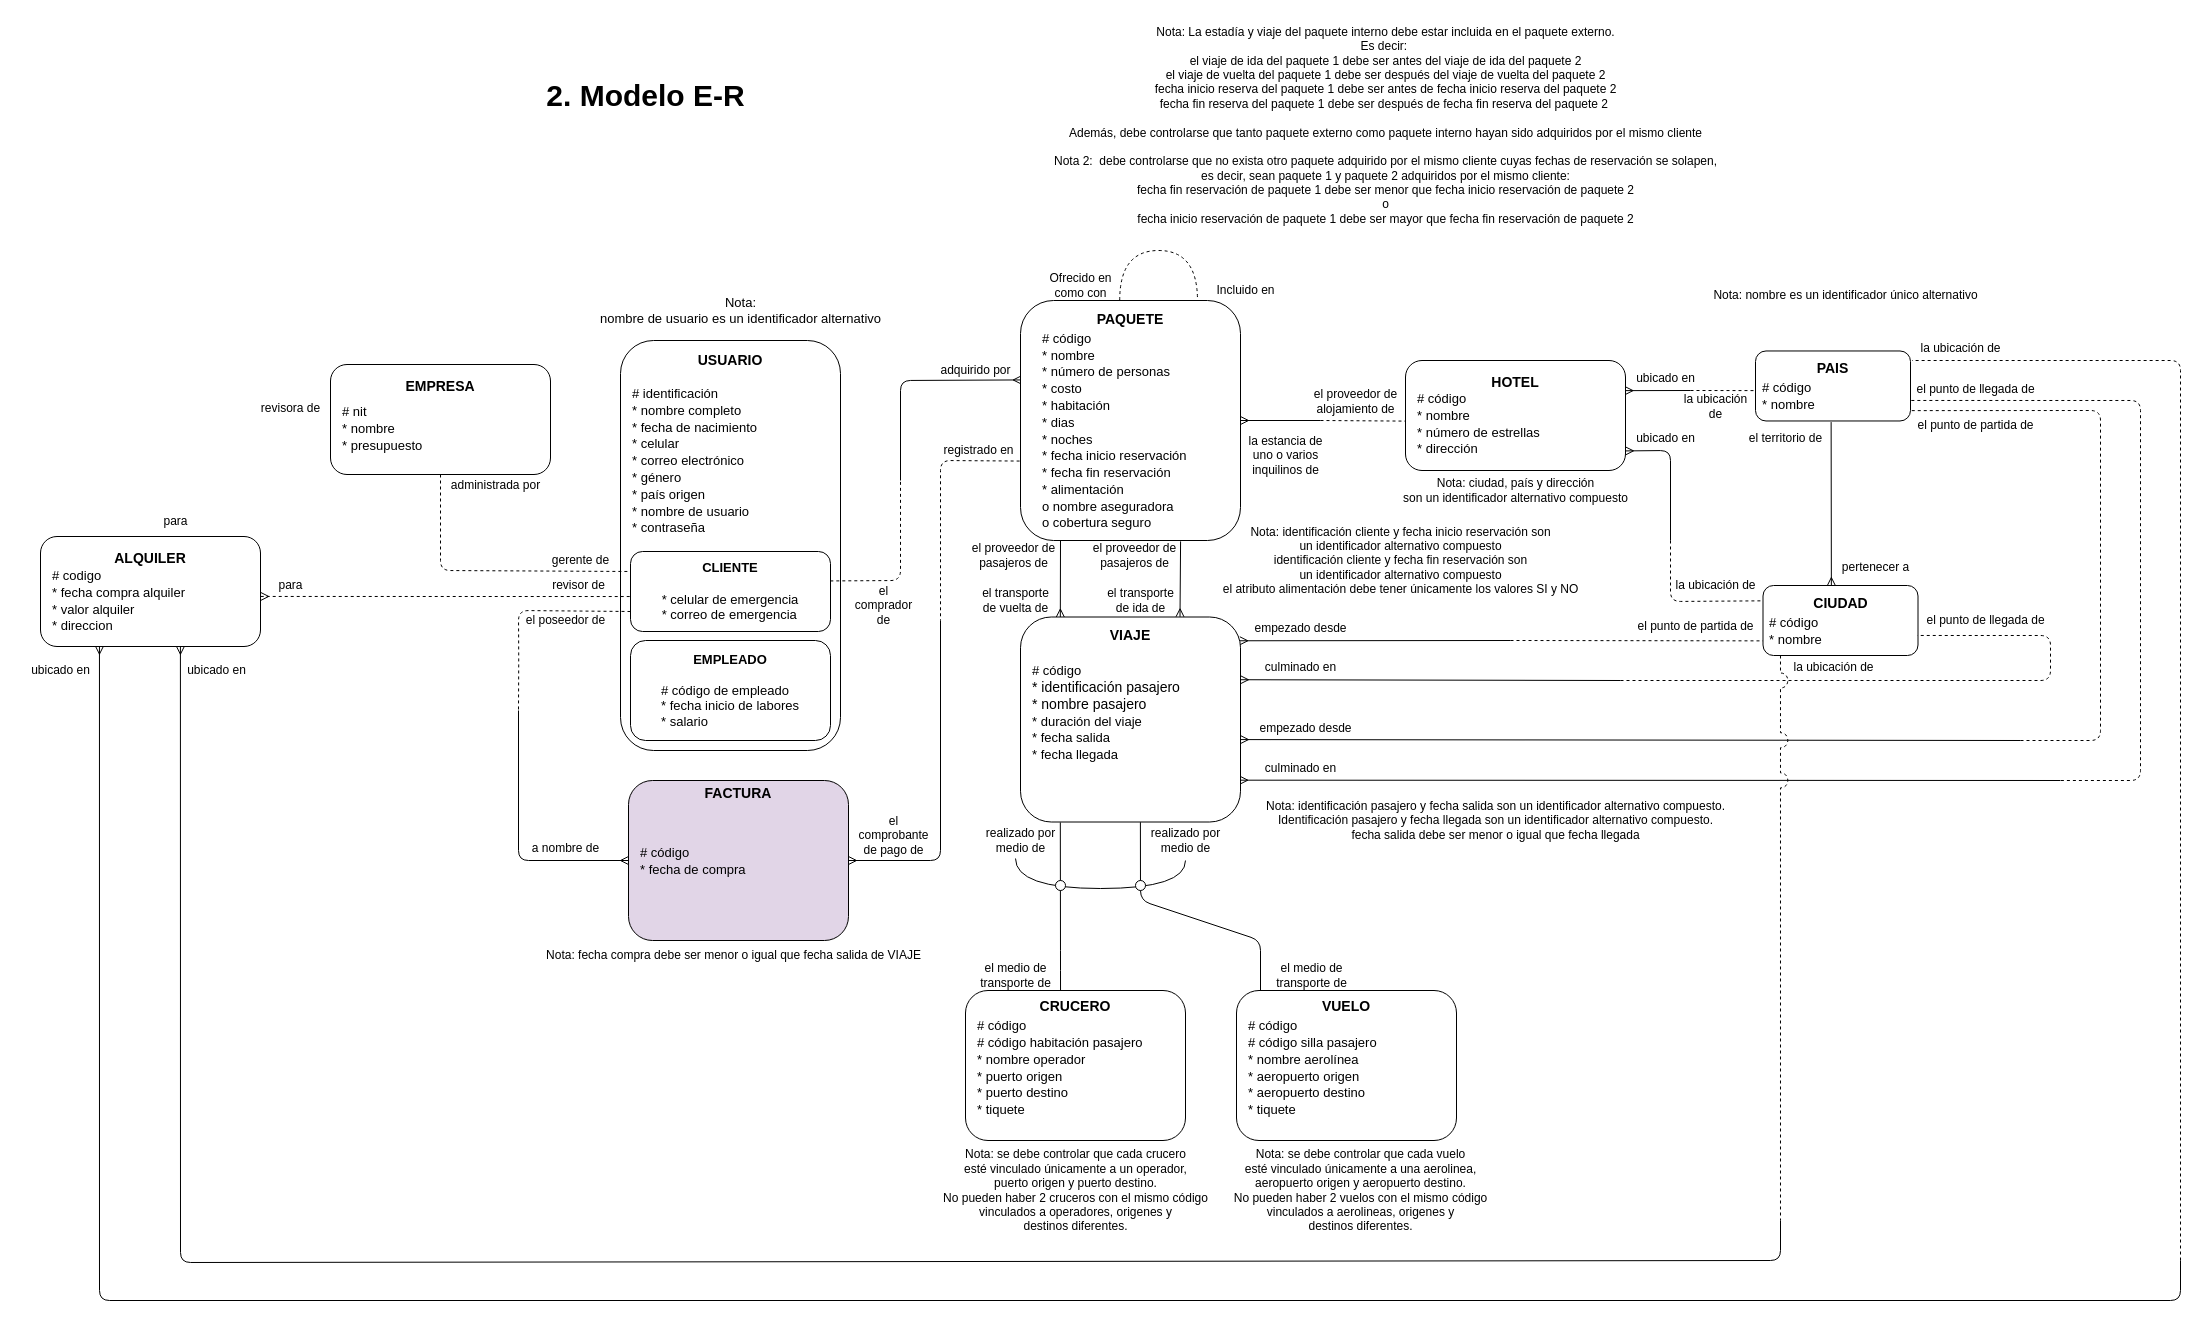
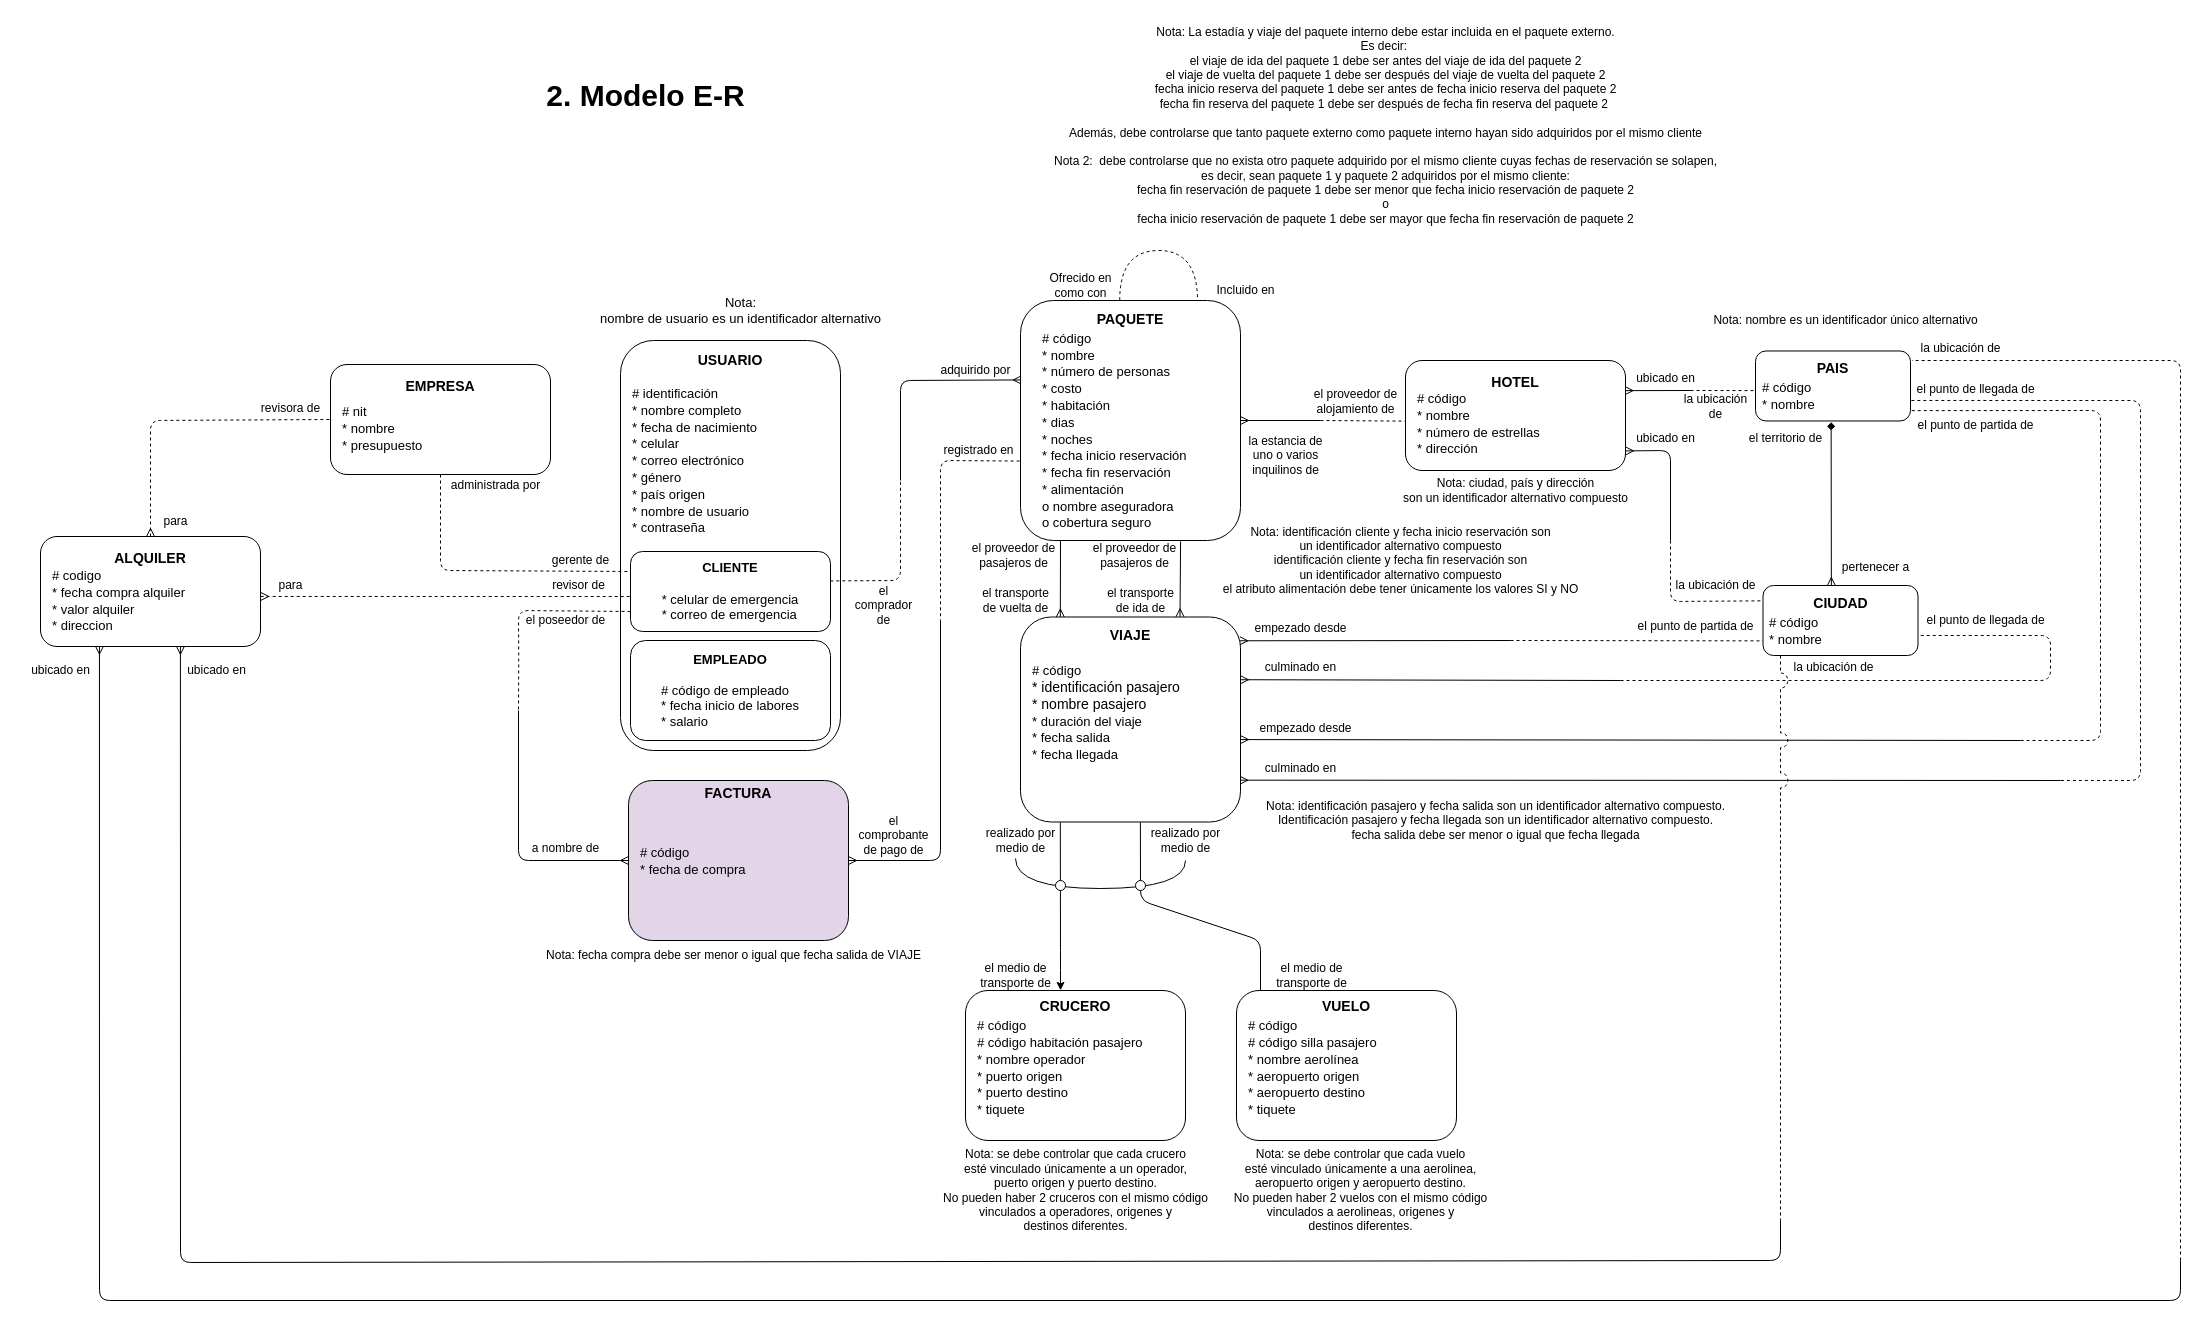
(1846, 296) -> (1846, 321)
none -> (188, 420)
(1831, 426) -> (1831, 430)
(1061, 985) -> (1061, 982)
